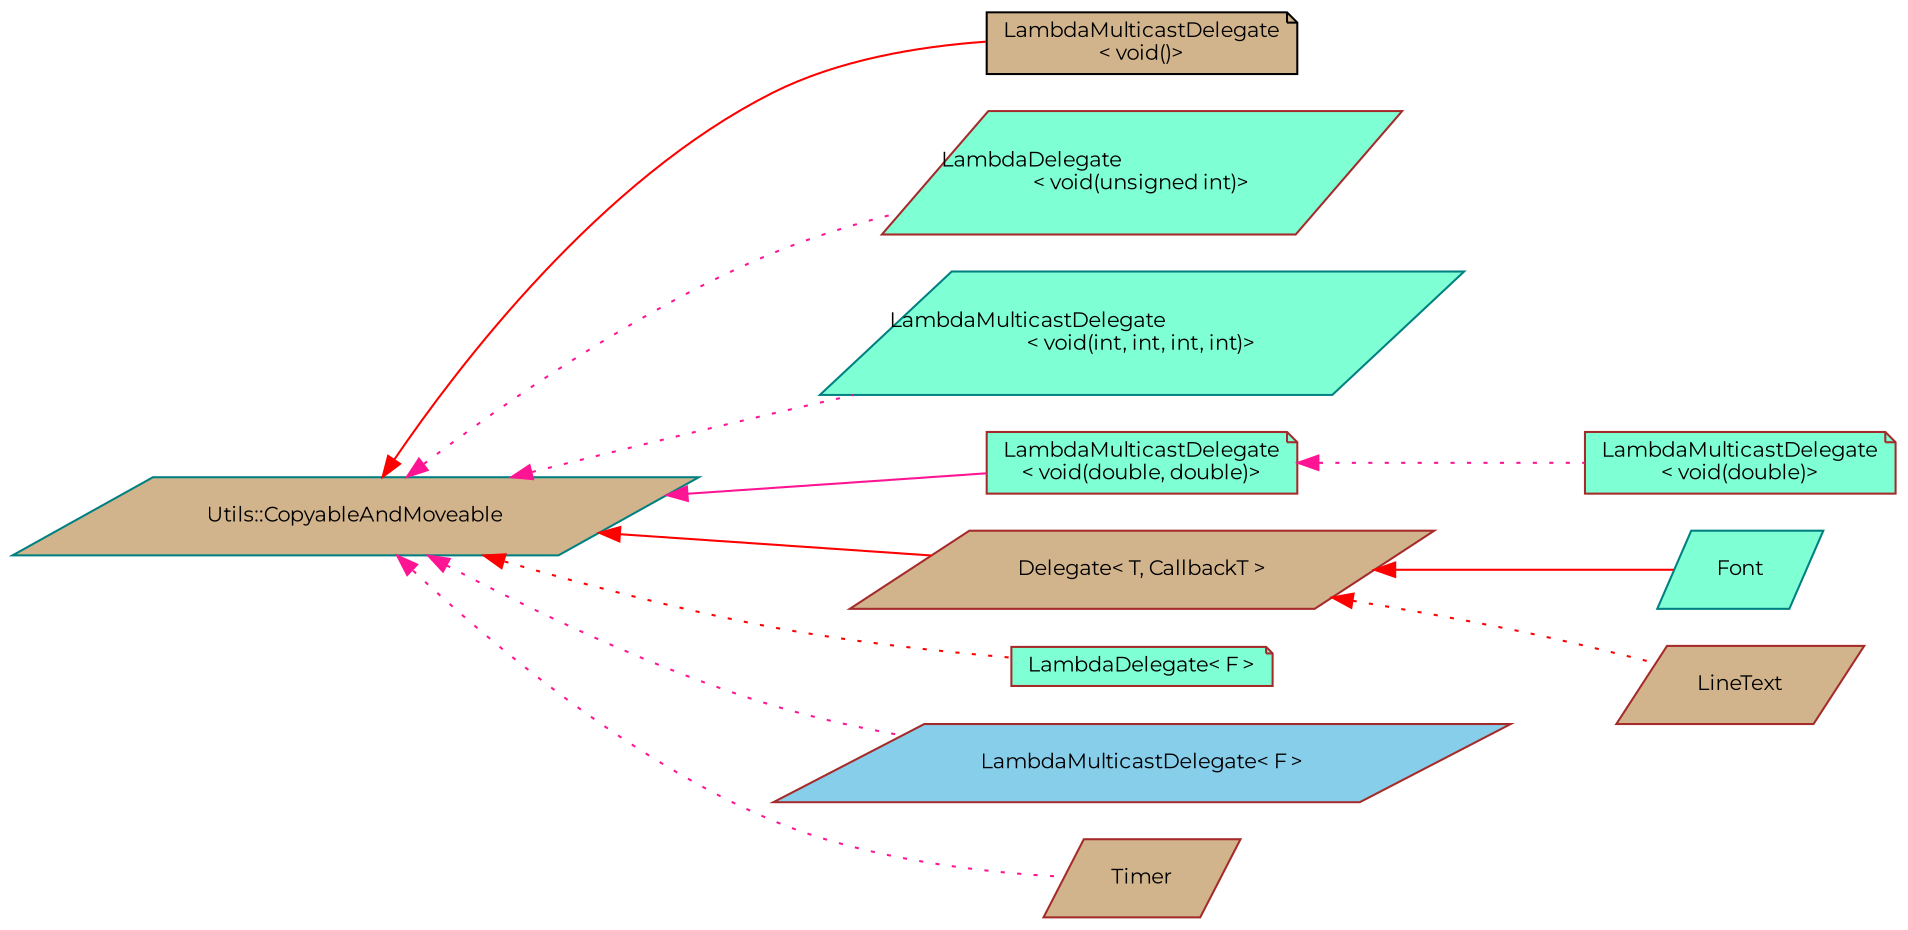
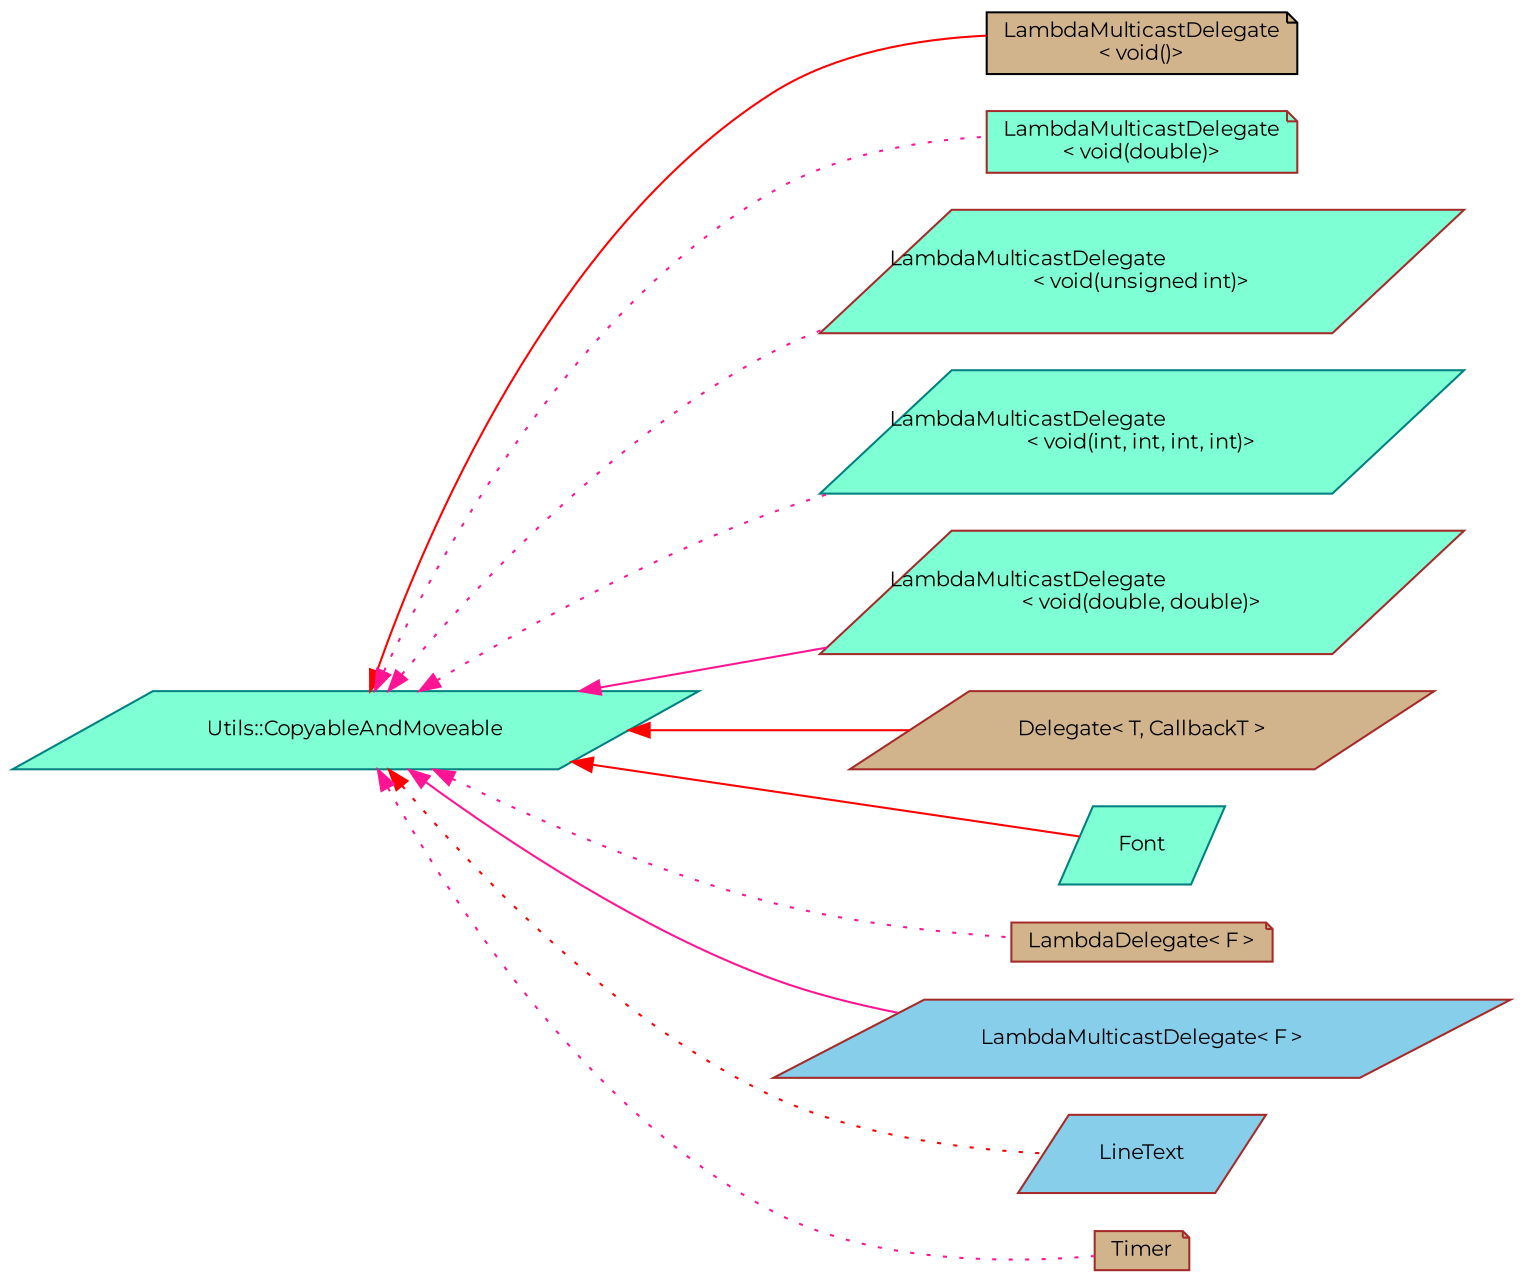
(1142, 173) -> (1142, 272)
(1142, 463) -> (1142, 592)
(1452, 463) -> (617, 319)
(356, 516) -> (356, 730)
(1535, 570) -> (836, 801)
(755, 624) -> (723, 889)
(1505, 628) -> (683, 1044)
(1142, 666) -> (1142, 942)
(668, 668) -> (650, 923)
(1740, 685) -> (1142, 1154)
(1142, 878) -> (1142, 1251)
